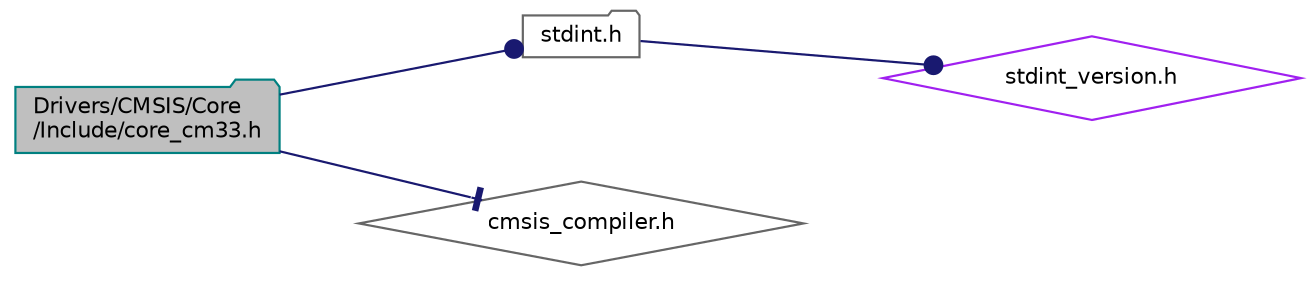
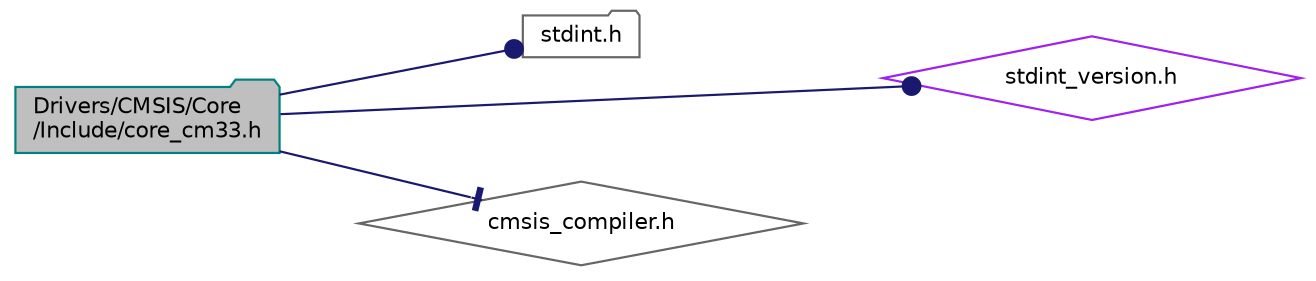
(782, 53) -> (591, 100)
